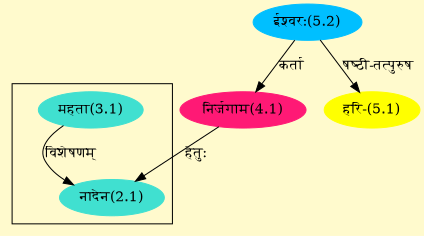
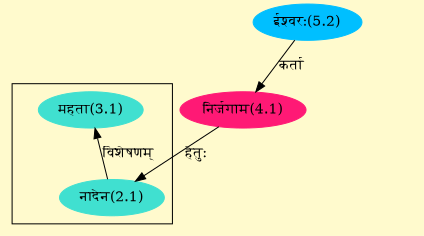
(372, 110) -> none
(43, 153) -> (103, 159)
